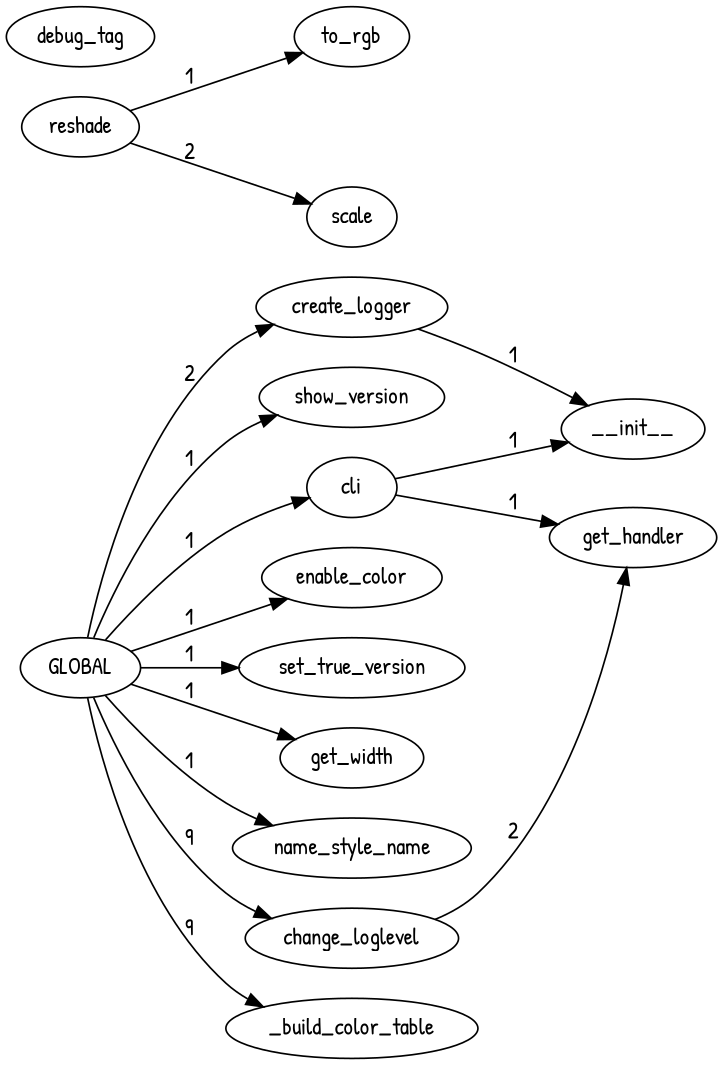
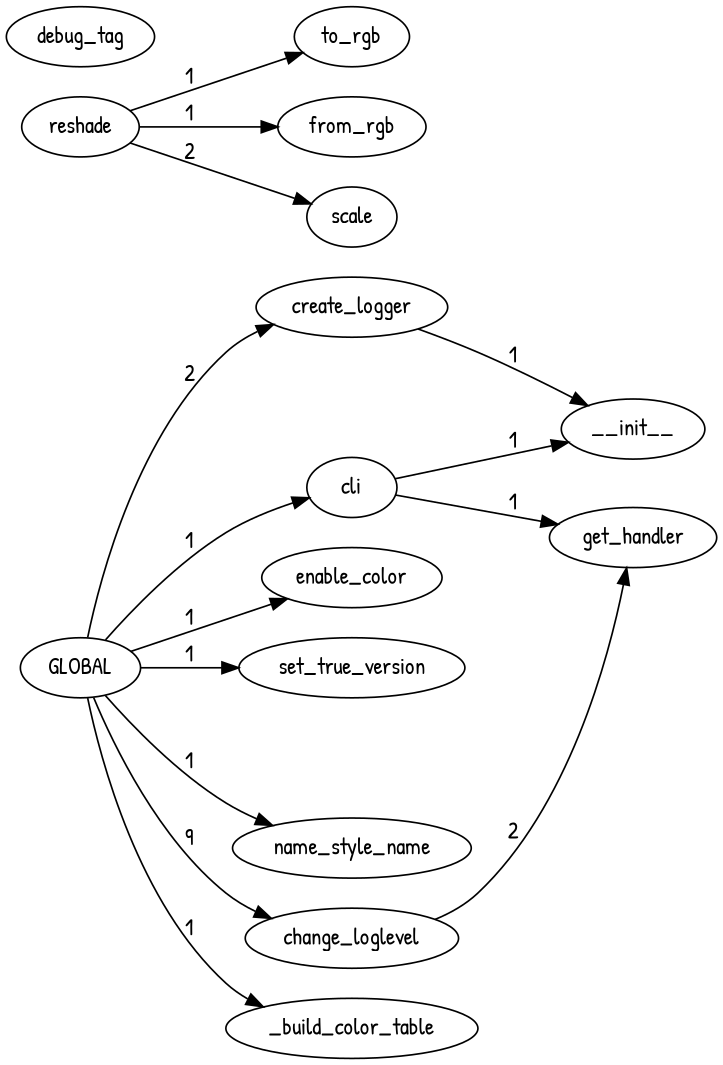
none -> (352, 127)
(352, 397) -> none
(352, 758) -> none
(190, 929) -> (190, 929)
